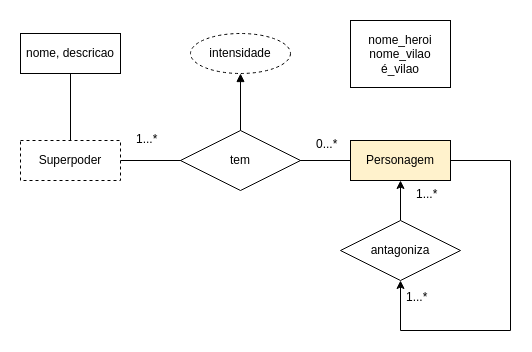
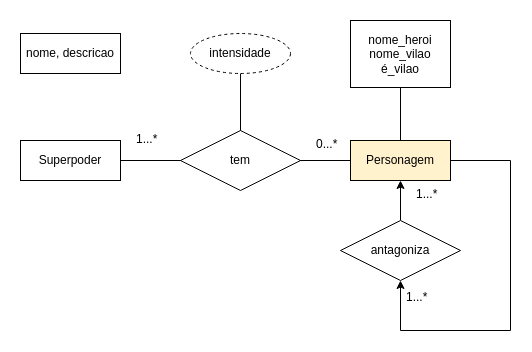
(241, 83) -> (241, 79)
(71, 108) -> none
none -> (401, 114)
(71, 161) -> (71, 161)
